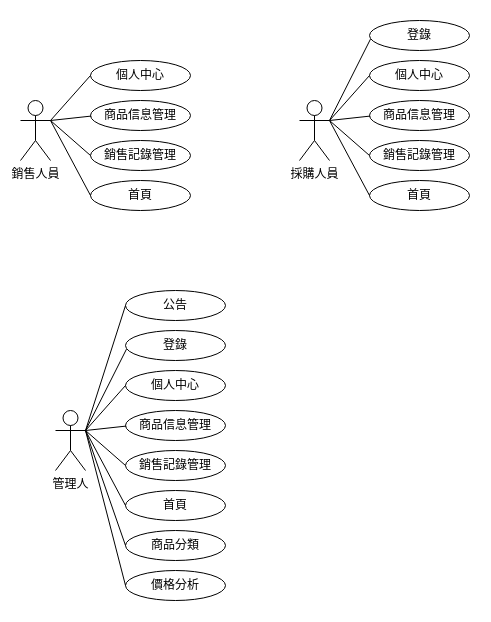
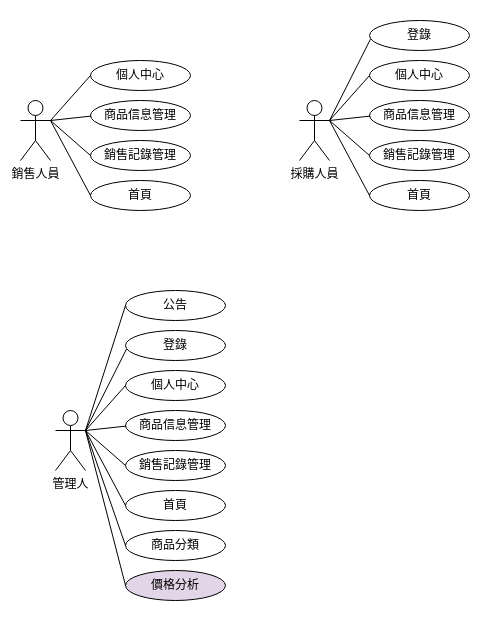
(176, 586) -> (176, 586)
